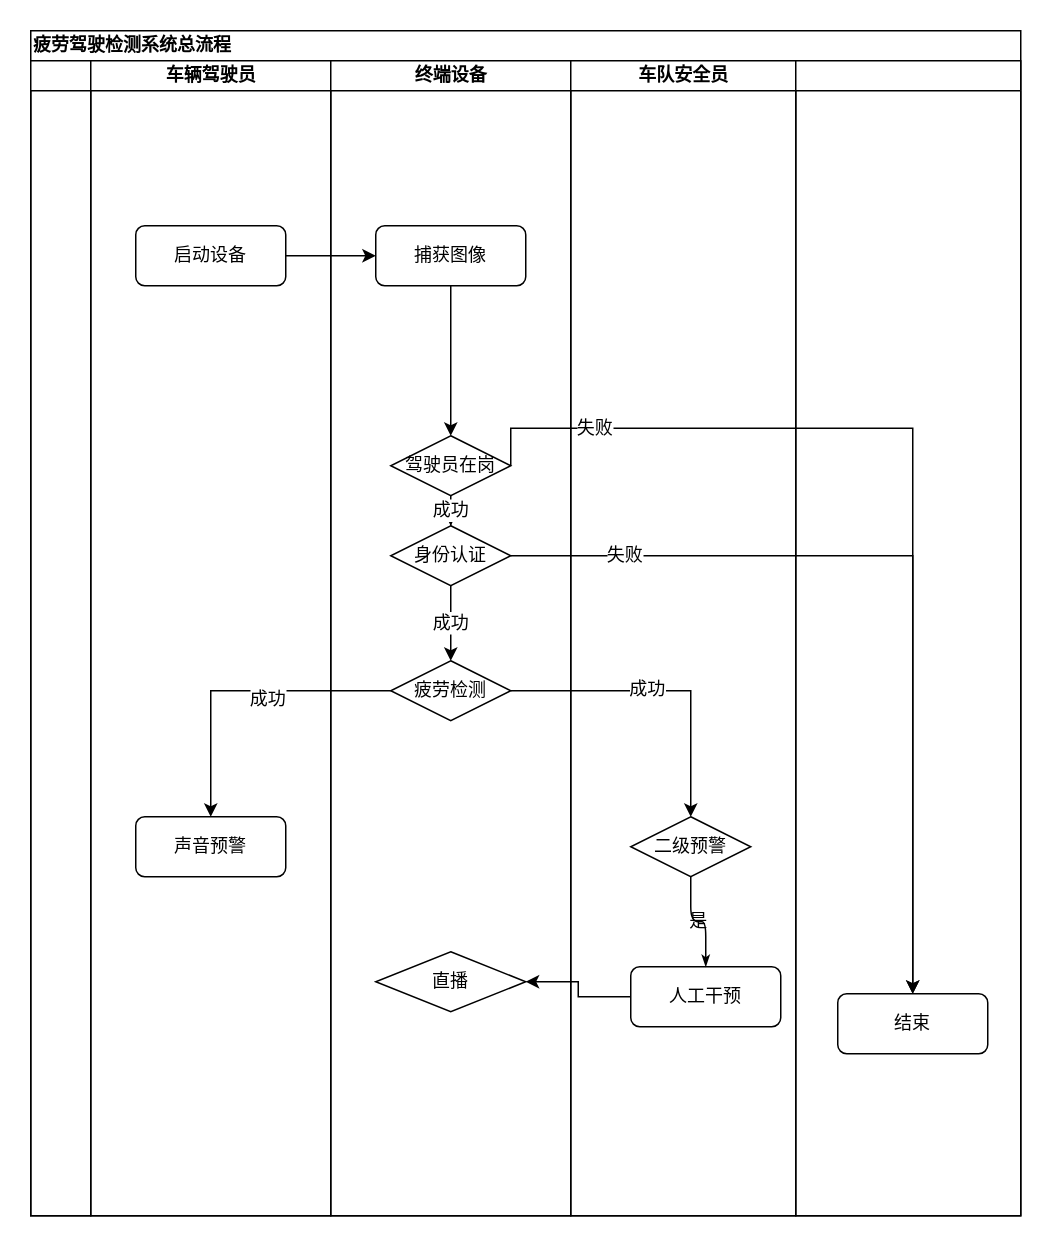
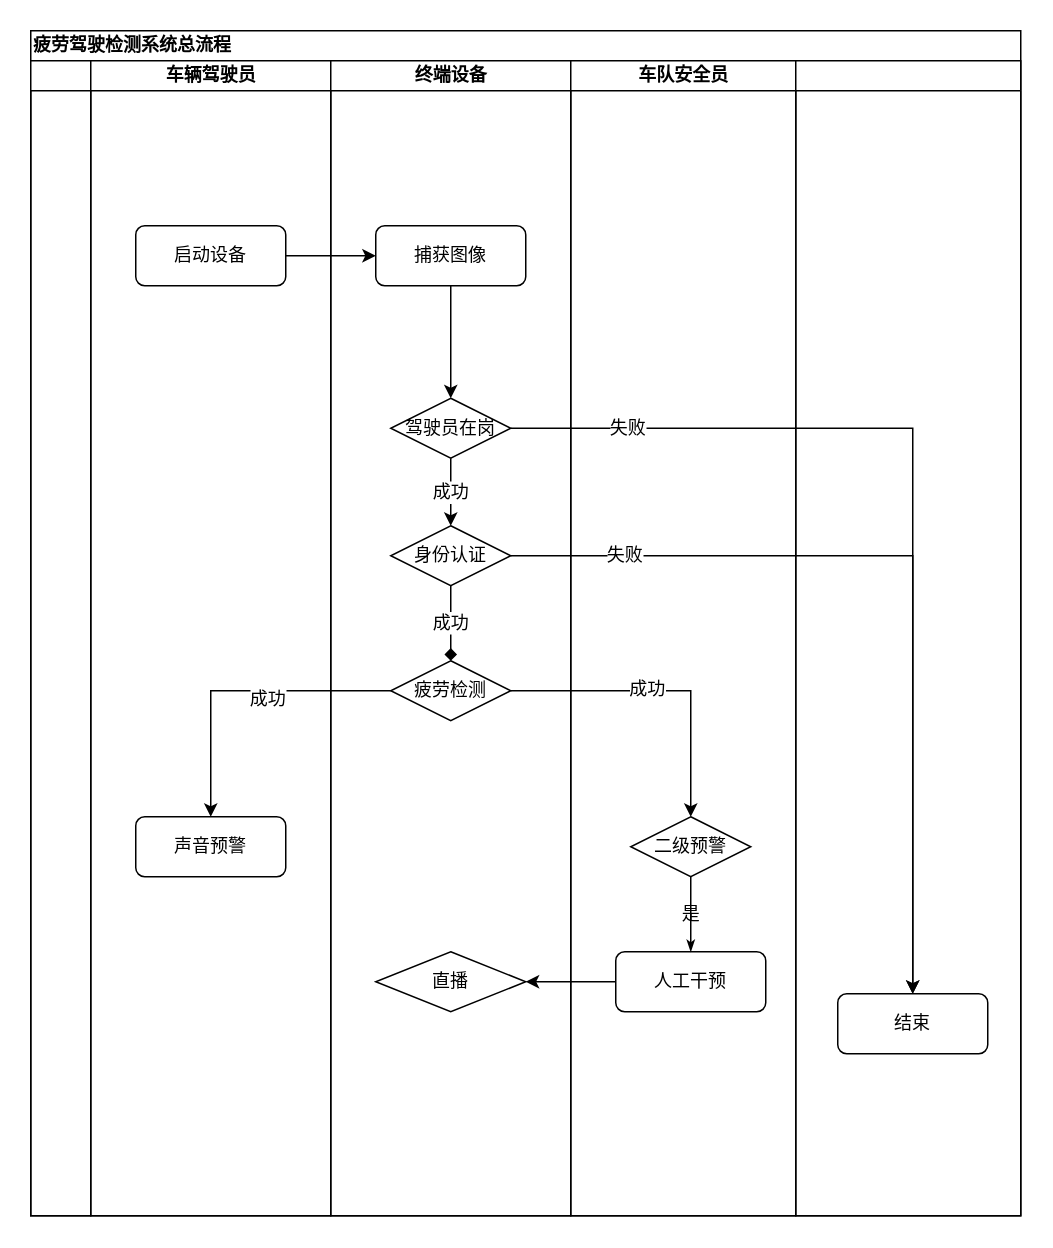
(451, 466) -> (451, 428)
(451, 649) -> (451, 648)
(706, 997) -> (691, 982)
